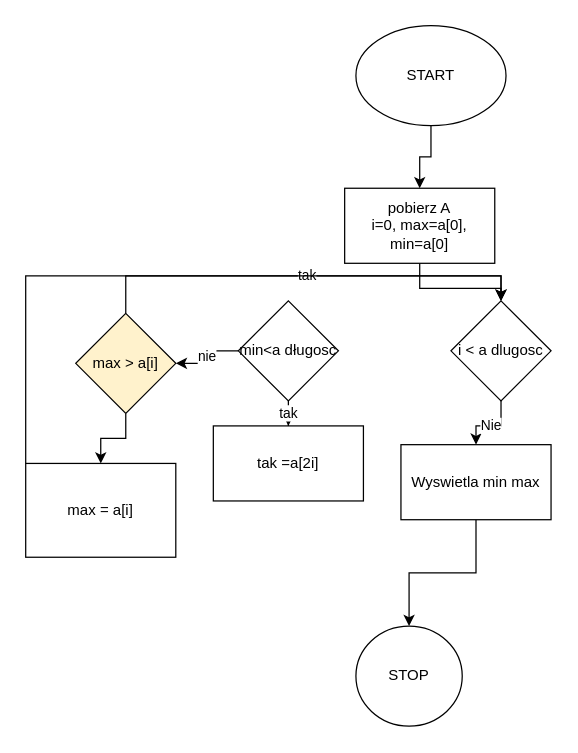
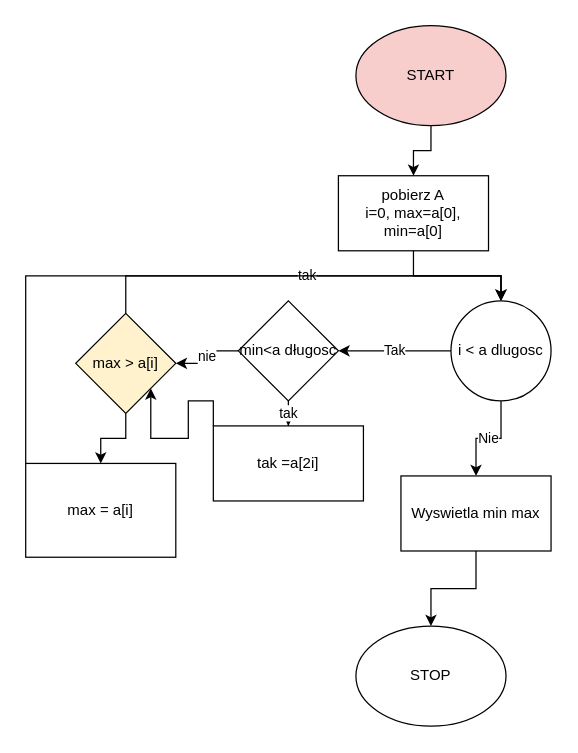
(431, 76) -> (431, 76)
(419, 226) -> (413, 213)
none -> (398, 351)
(501, 351) -> (501, 351)
none -> (188, 434)
(476, 482) -> (476, 513)
(409, 676) -> (431, 676)
